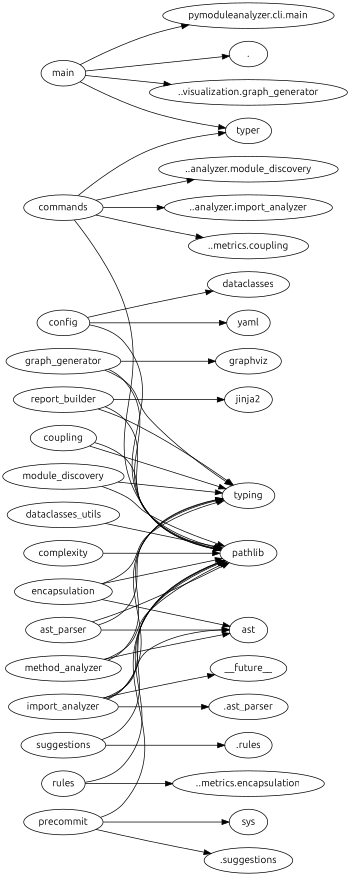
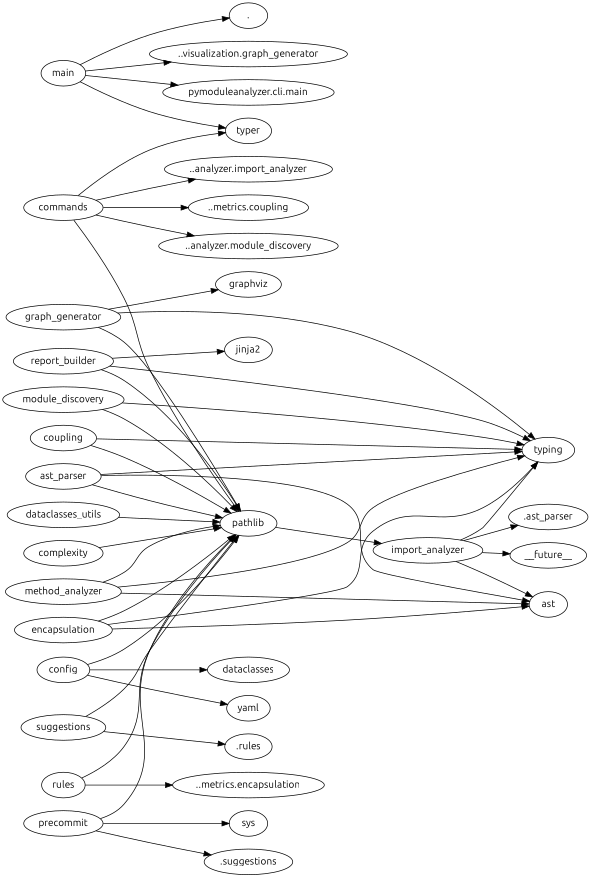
(144, 619) -> (325, 535)
